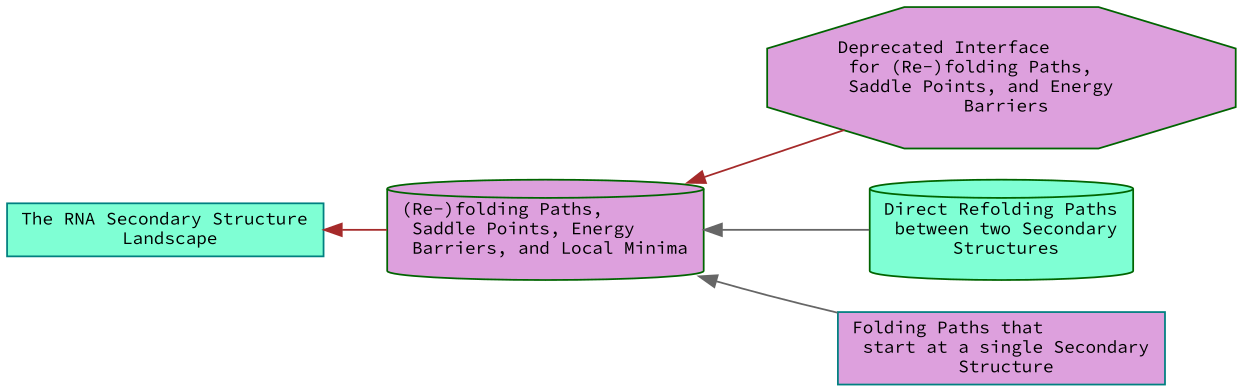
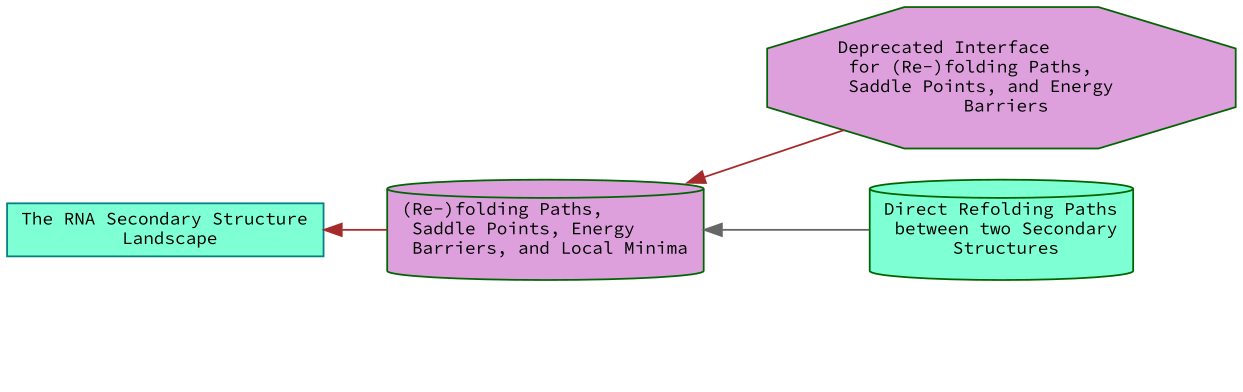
(1001, 348) -> none
